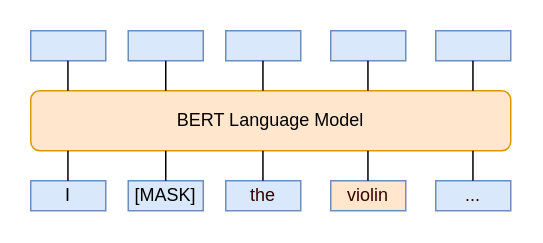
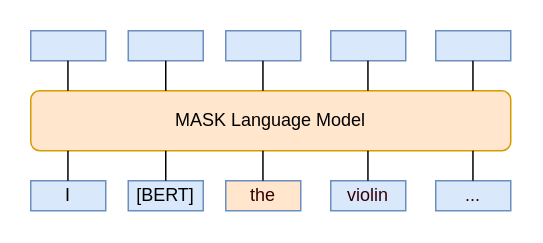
(271, 121) -> (271, 121)
(166, 196) -> (166, 196)
(263, 196) -> (263, 196)
(368, 196) -> (368, 196)
